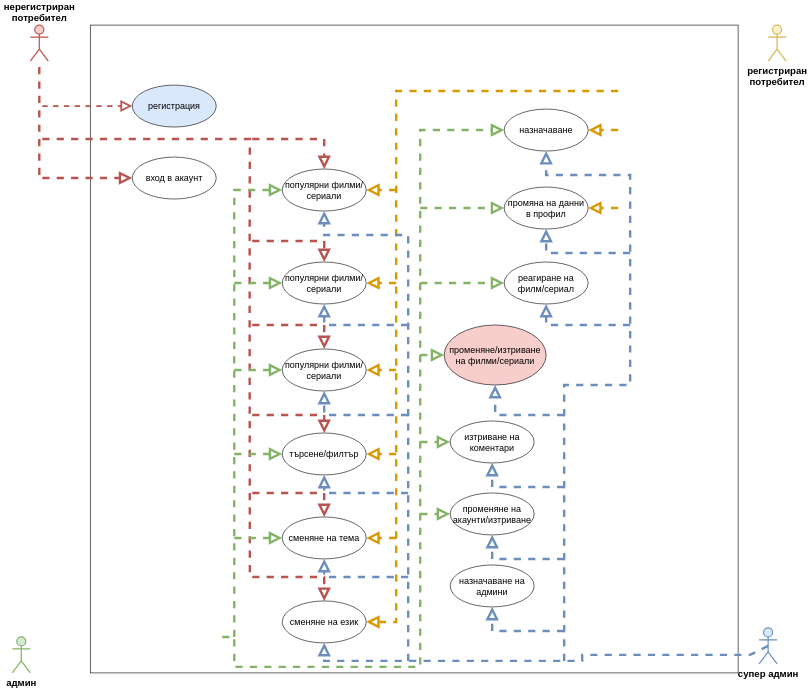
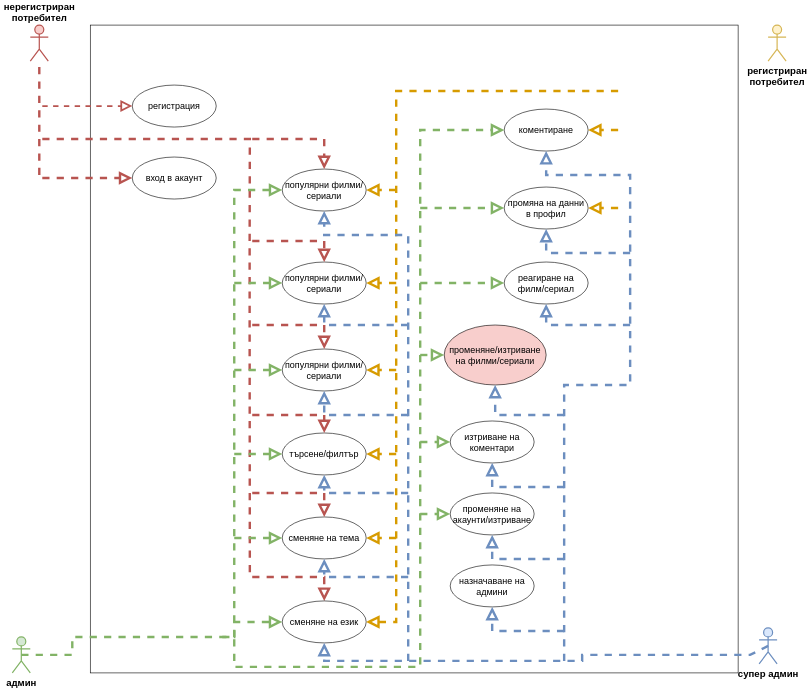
(174, 106) -> (174, 106)
(546, 130) -> (546, 130)
none -> (116, 637)
